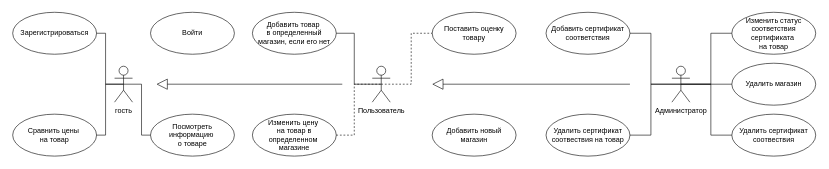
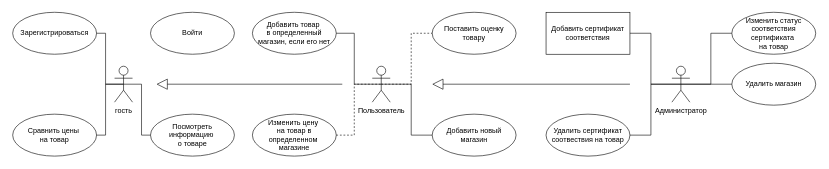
(588, 33) -> (588, 33)
none -> (411, 121)
(711, 121) -> none
(774, 135) -> none
